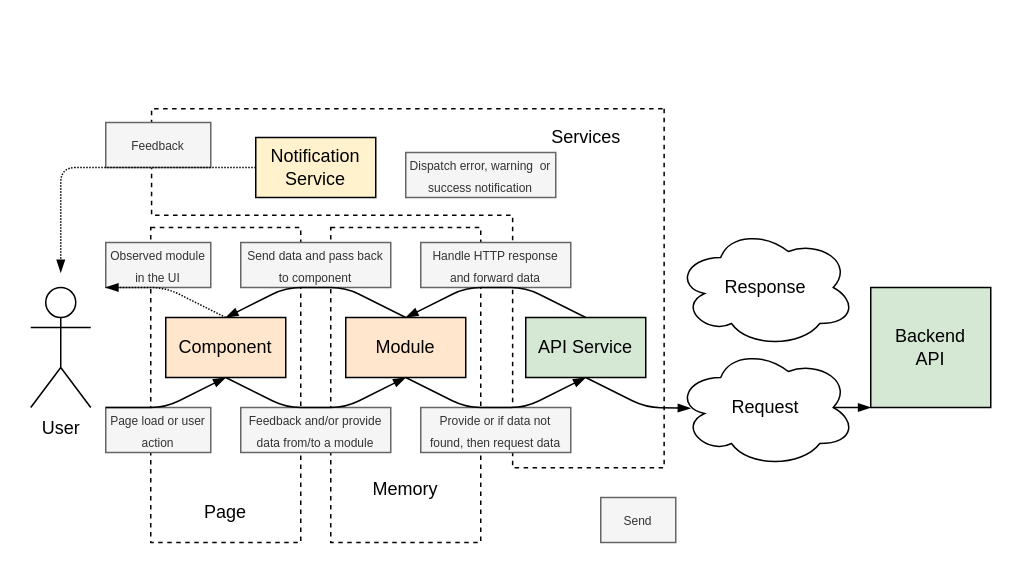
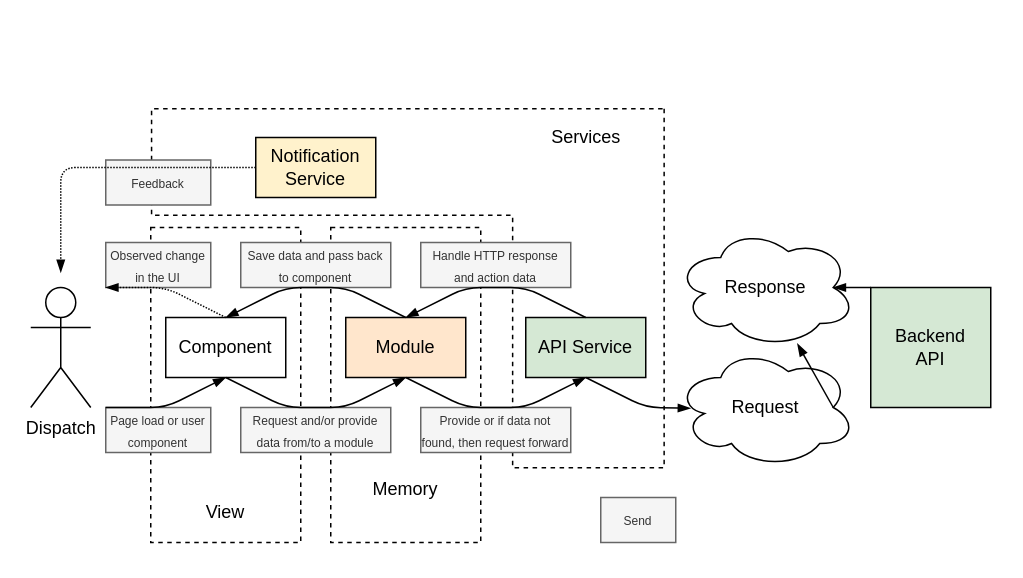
(158, 145) -> (158, 182)
(481, 175) -> none
(158, 265) -> (158, 265)
(316, 265) -> (316, 265)
(496, 265) -> (496, 265)
none -> (859, 287)
(226, 347) -> (226, 347)
(845, 407) -> (819, 381)
(62, 429) -> (62, 429)
(158, 430) -> (158, 430)
(316, 430) -> (316, 430)
(496, 430) -> (496, 430)
(226, 512) -> (226, 512)
